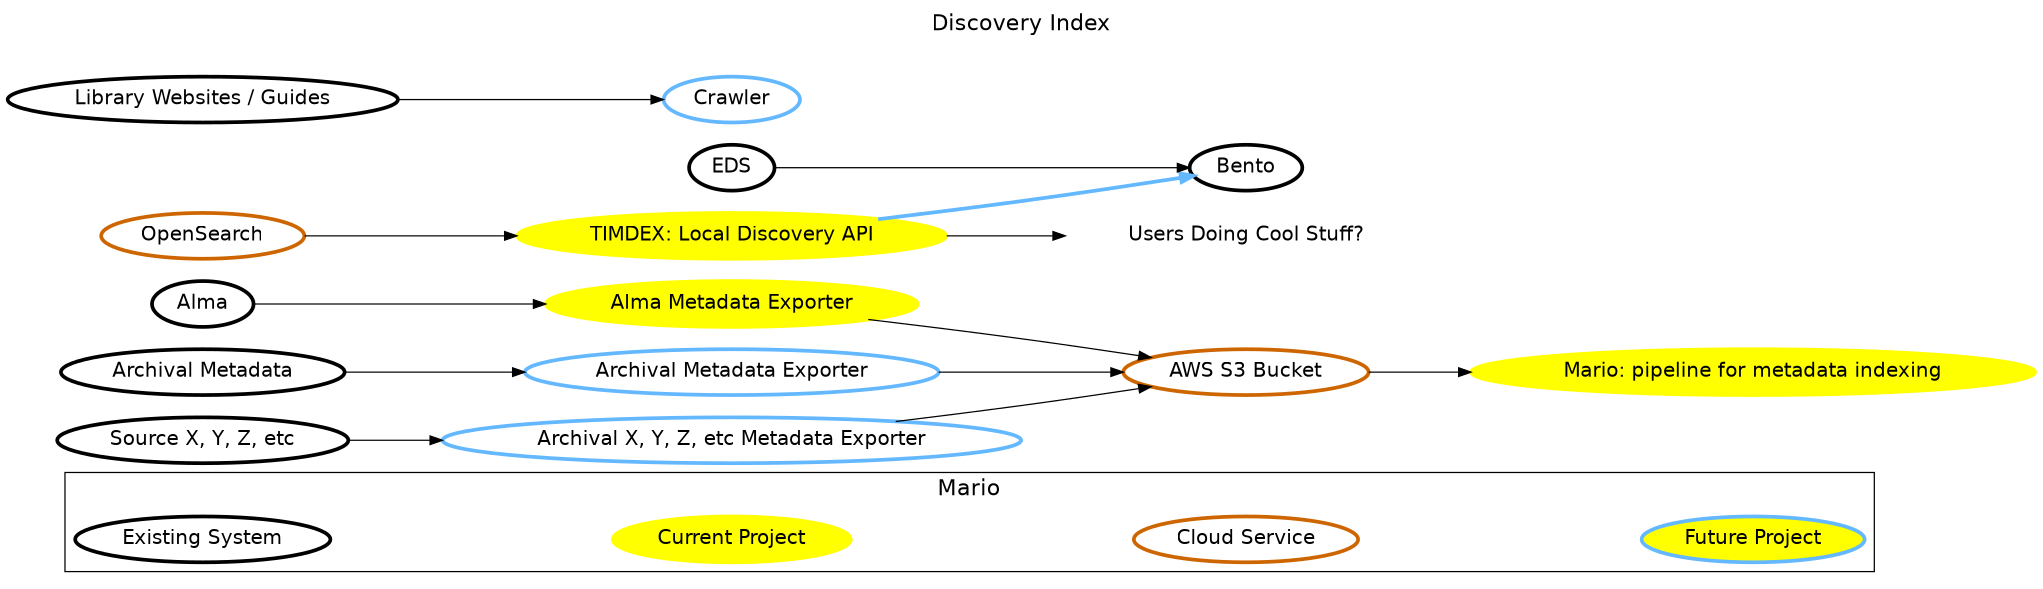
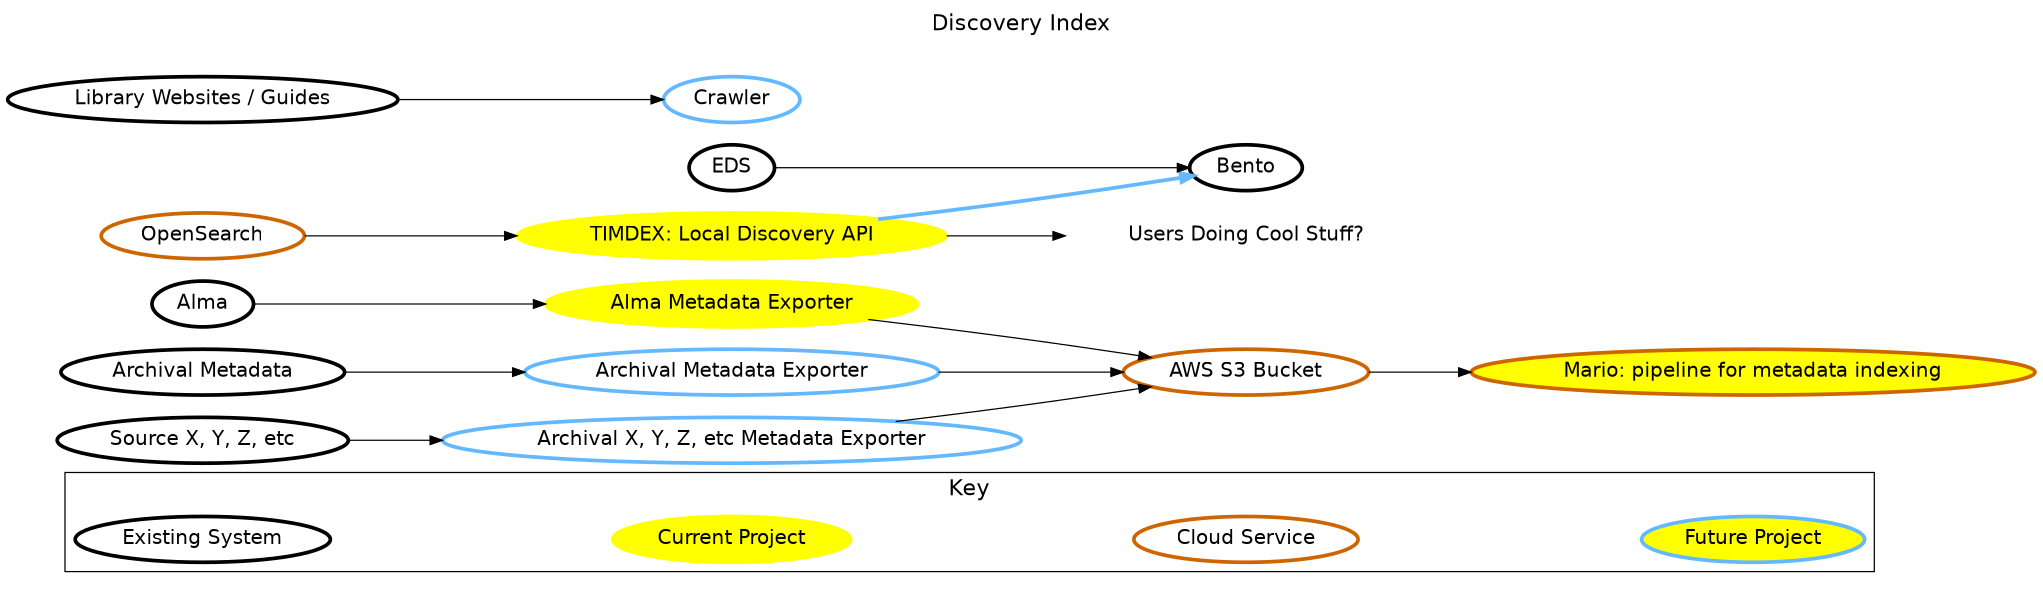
(1753, 372) -> (1753, 372)
(970, 490) -> (970, 490)
